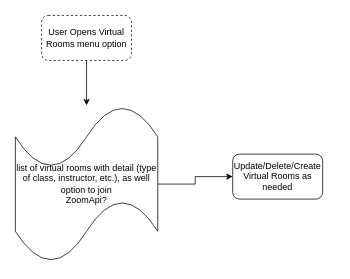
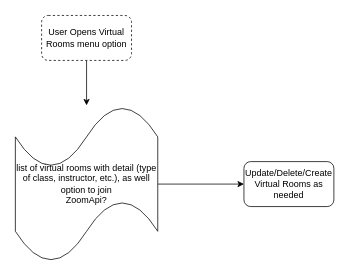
(278, 177) -> (289, 184)
